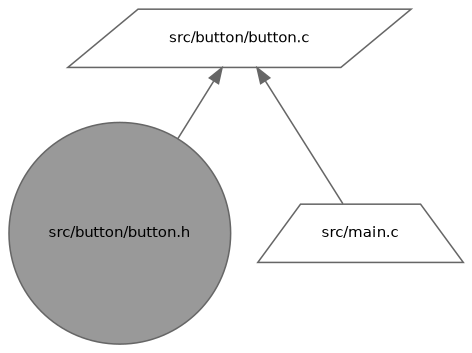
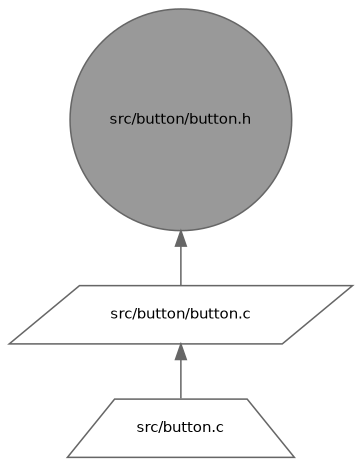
(196, 110) -> (181, 266)
(361, 233) -> (181, 428)
